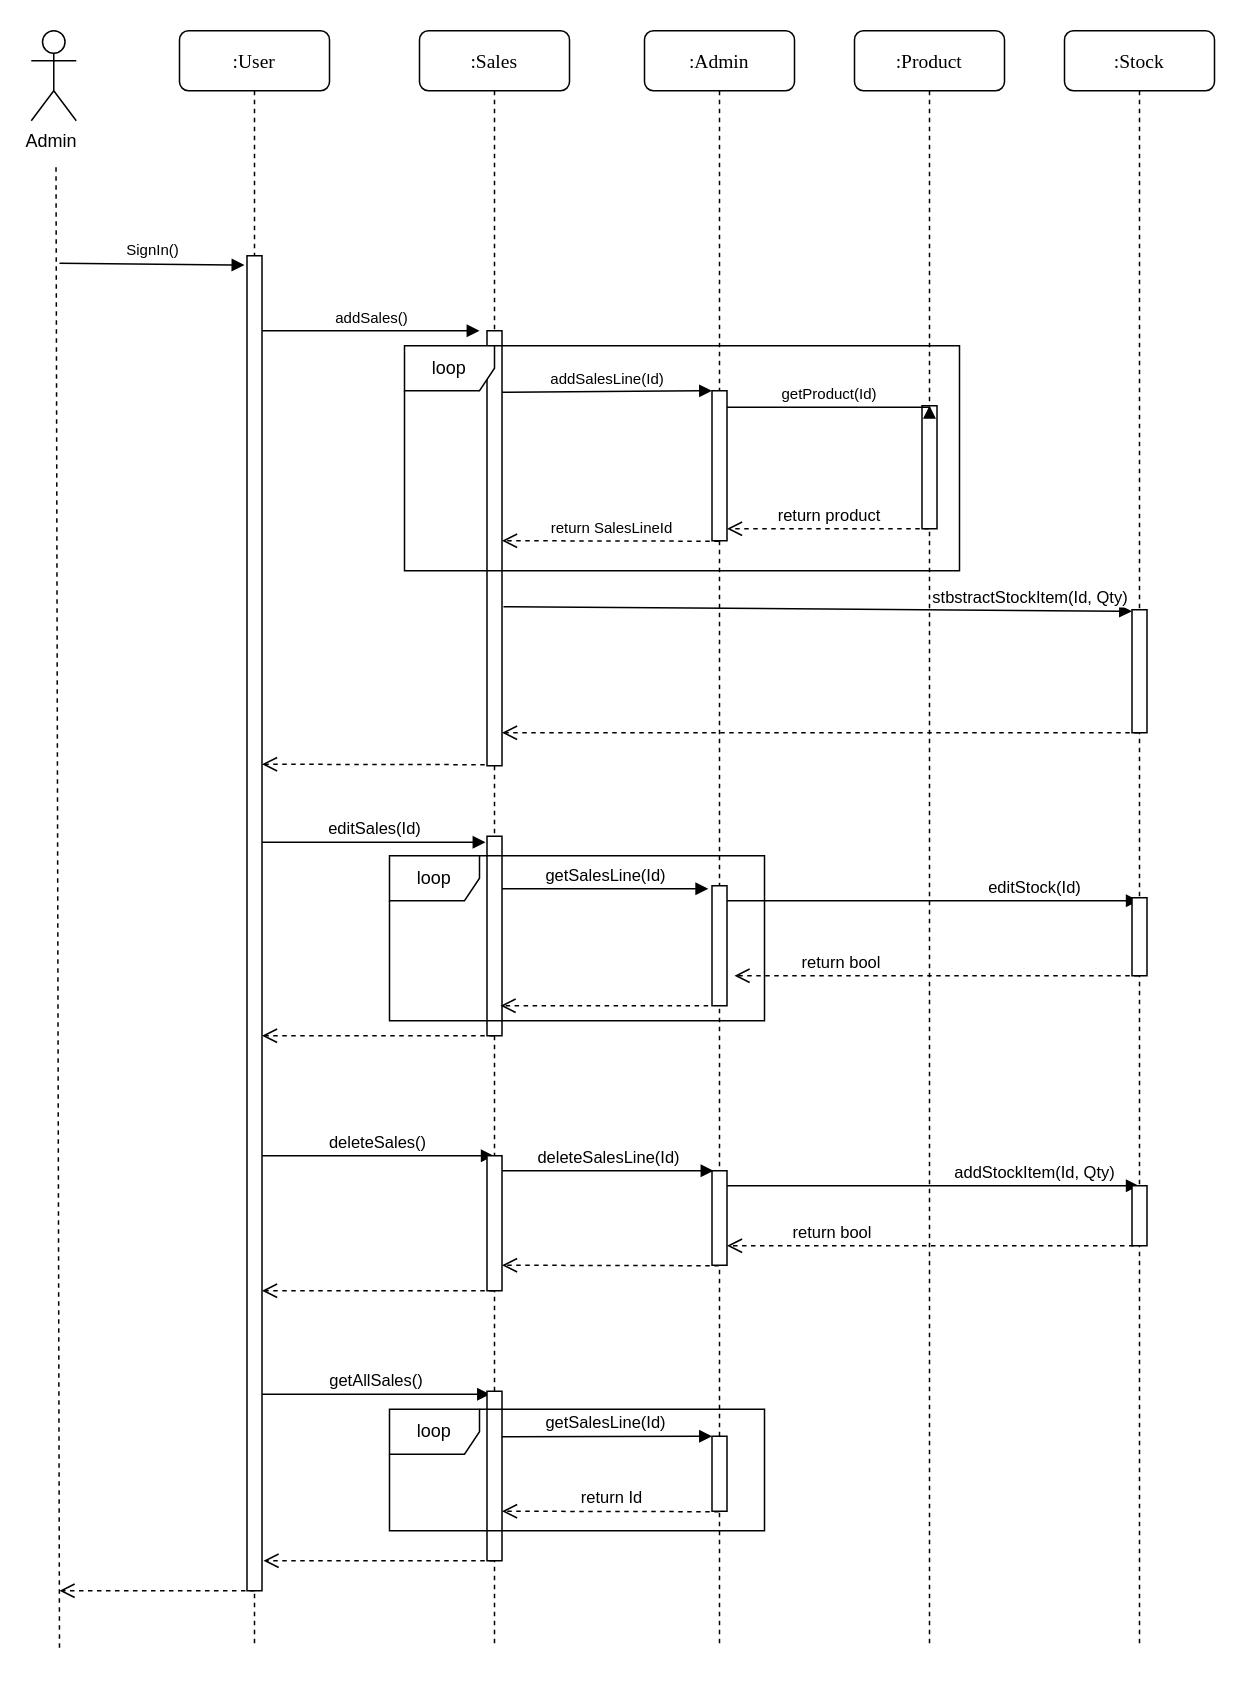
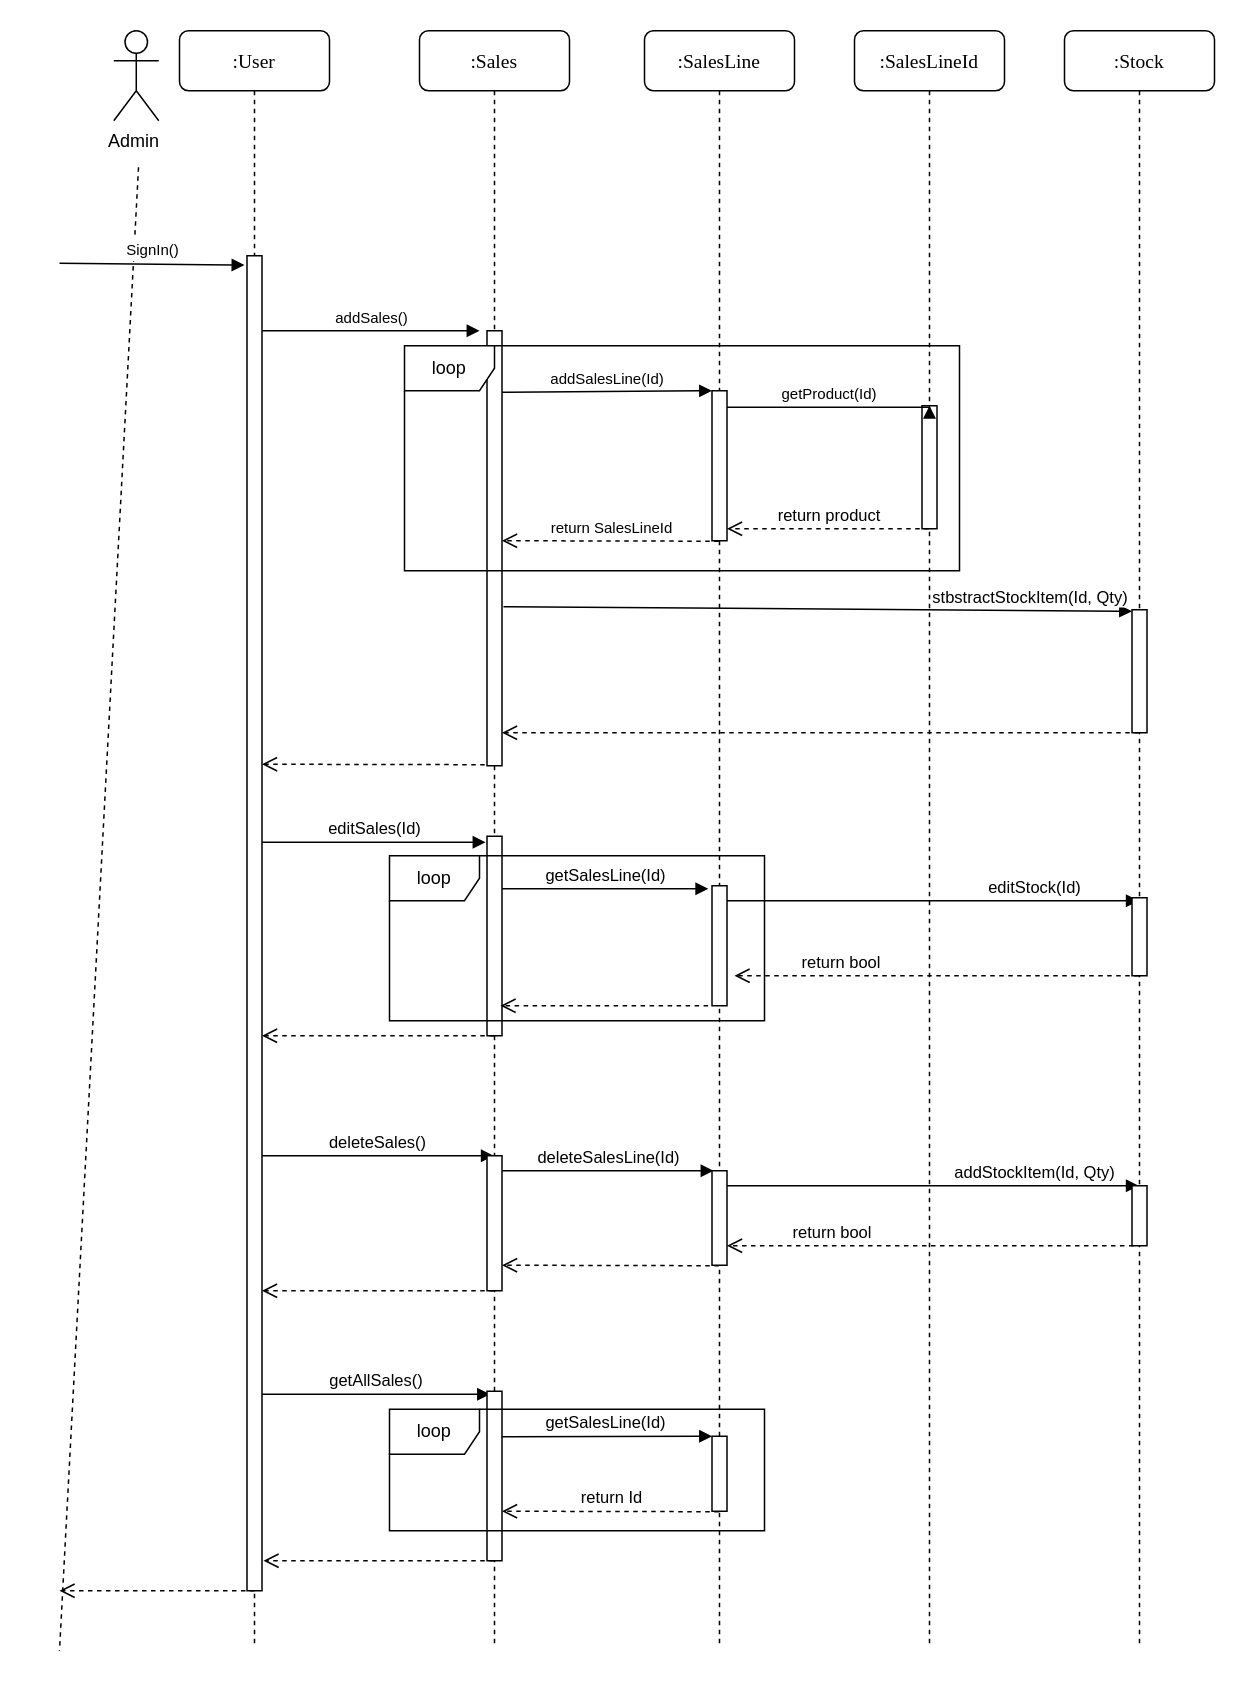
(719, 61) -> (719, 61)
(929, 61) -> (929, 61)
(54, 76) -> (136, 76)
